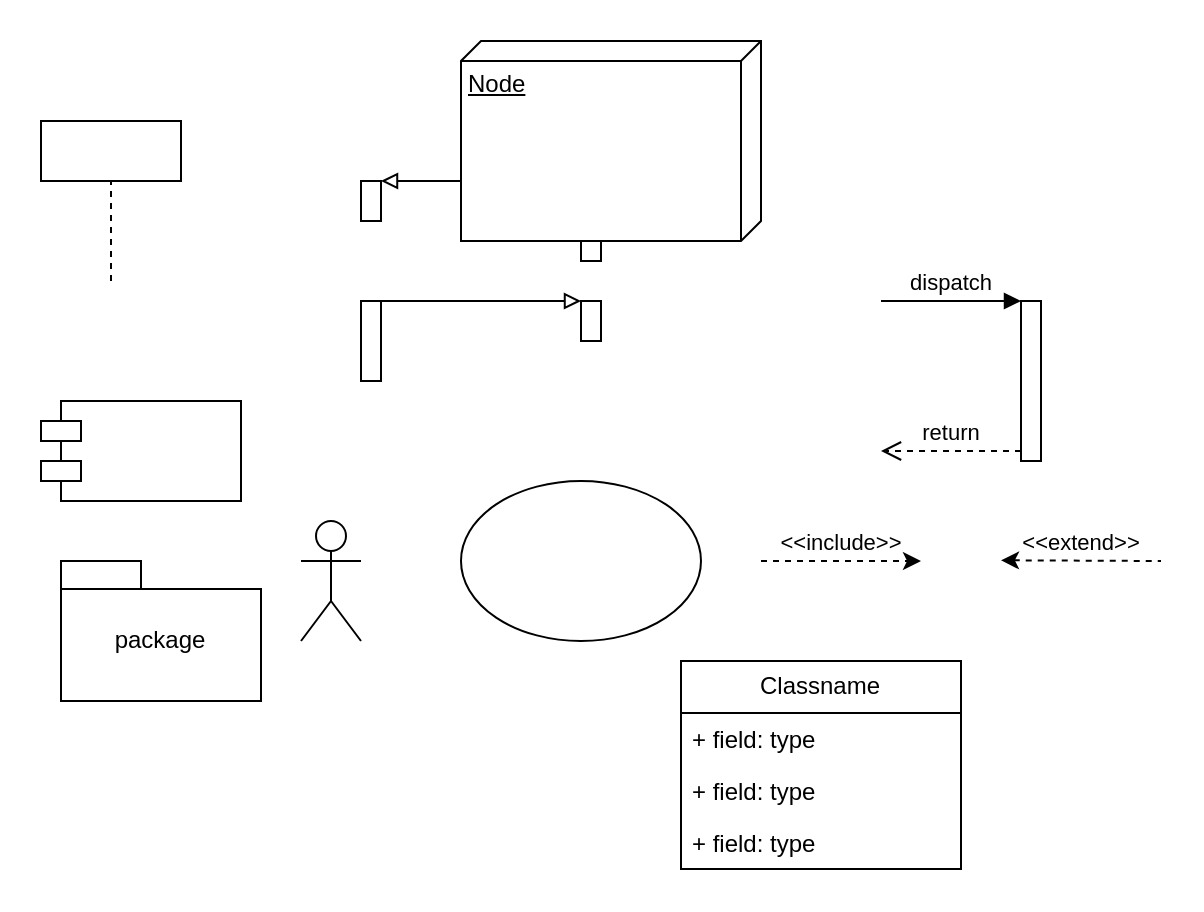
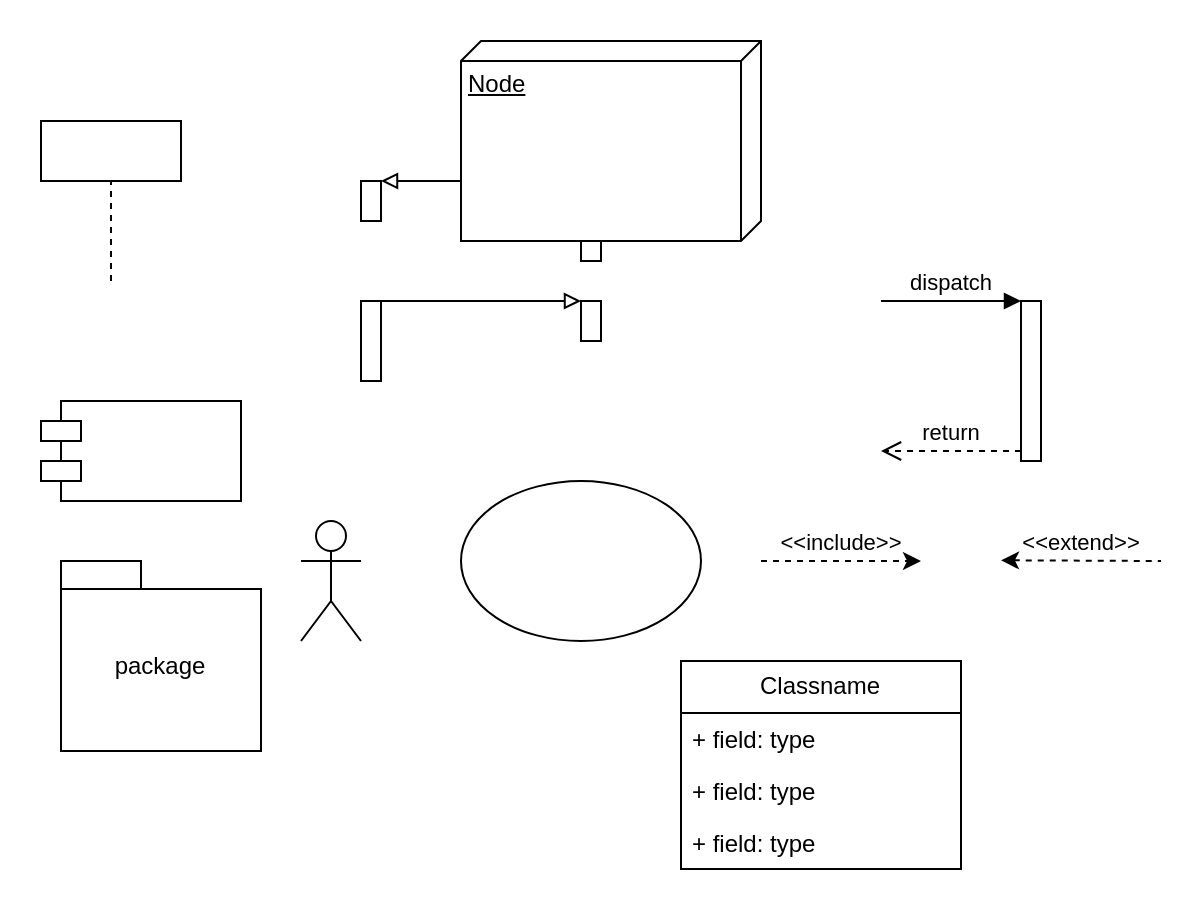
(161, 631) -> (161, 656)
